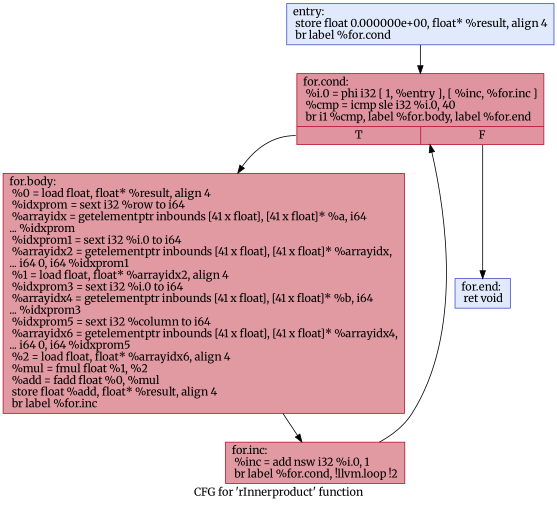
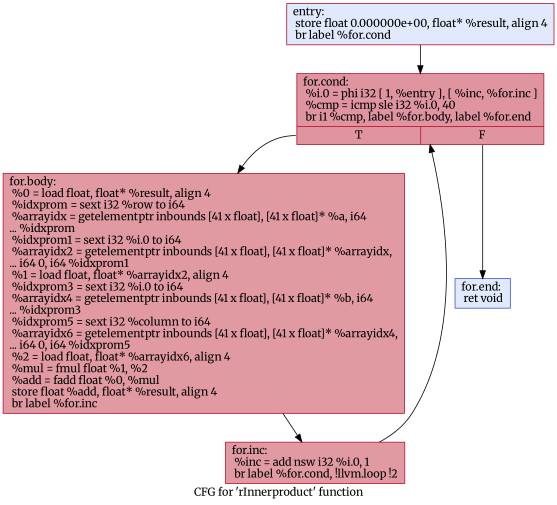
(420, 24) -> (420, 24)
